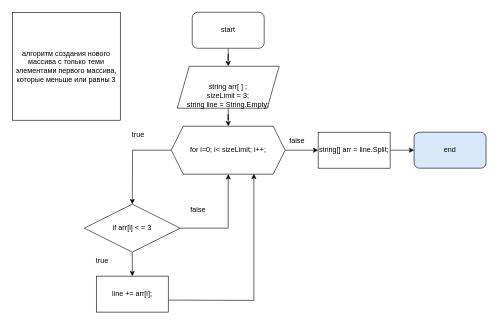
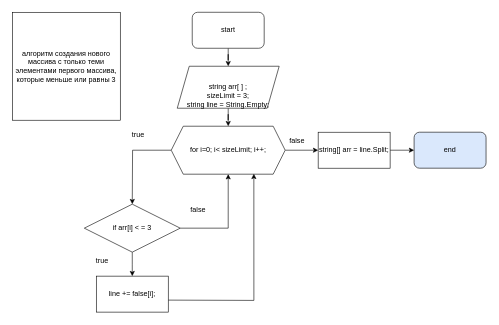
(132, 294) -> (132, 294)
